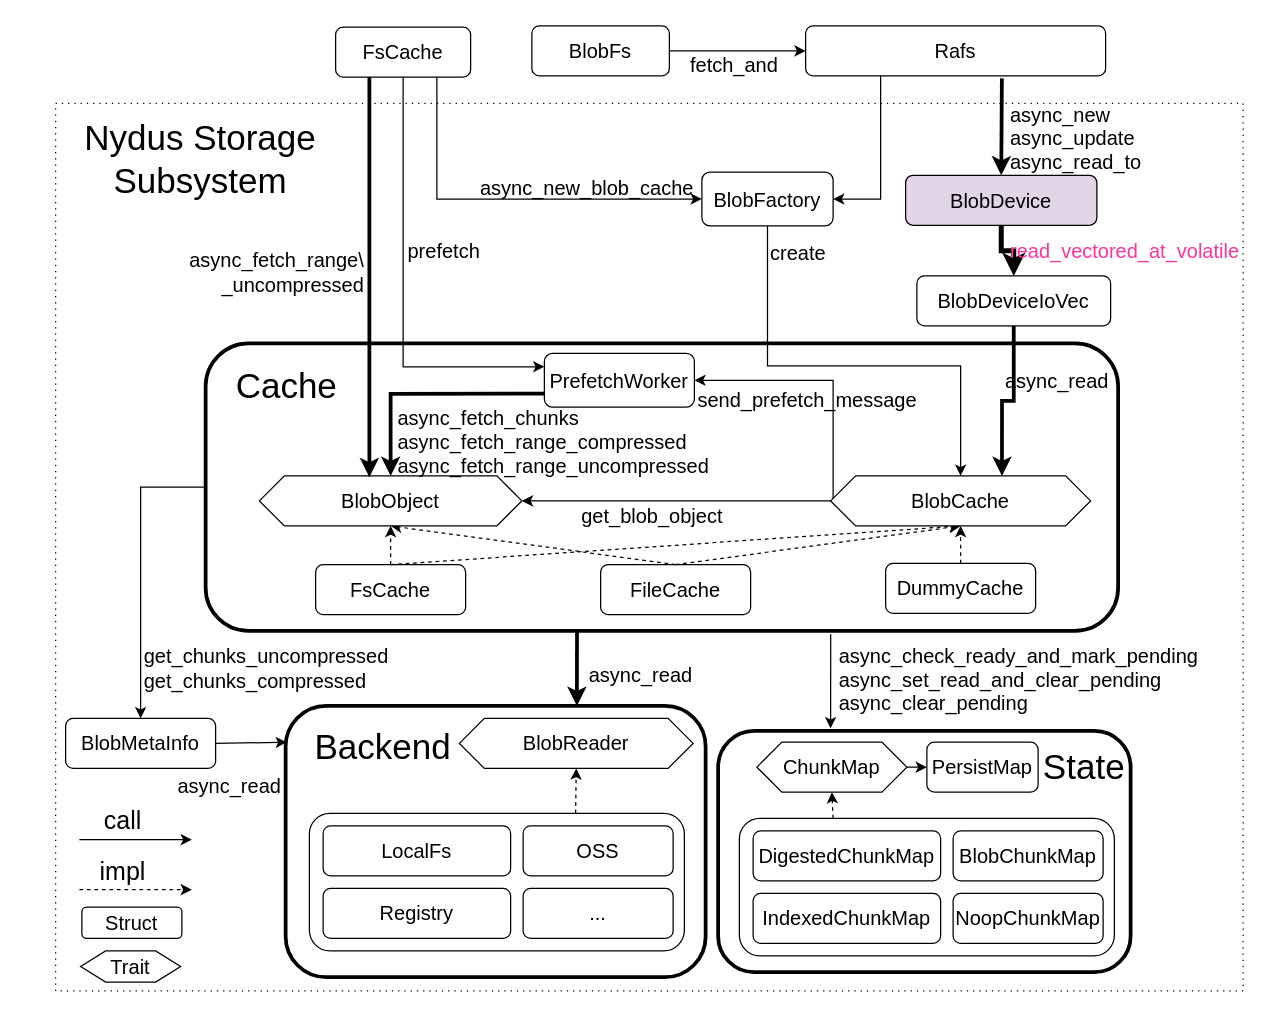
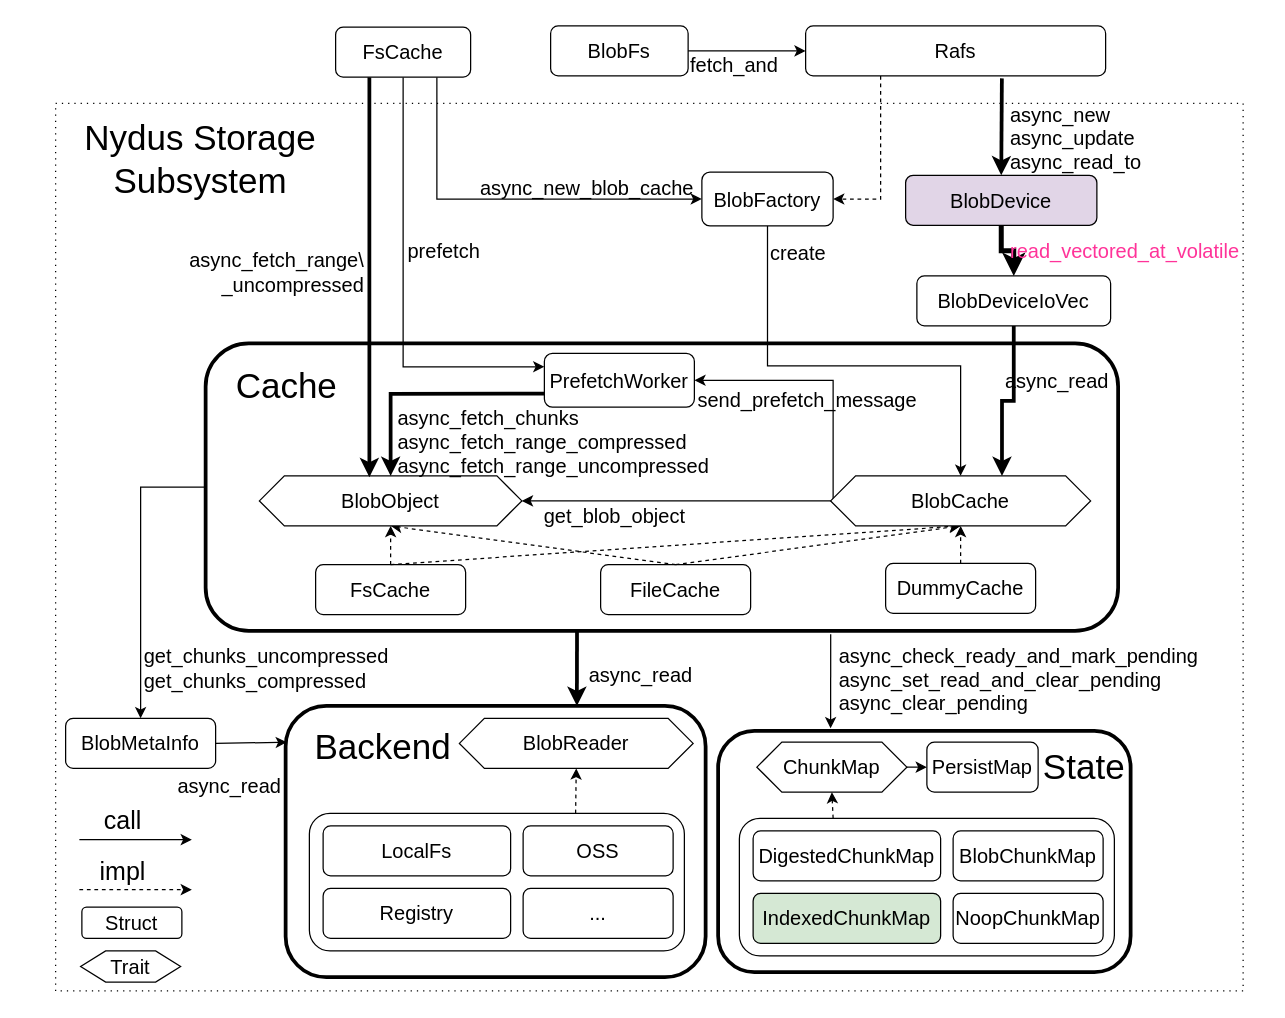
(601, 51) -> (619, 51)
(881, 156) -> (881, 156)
(657, 516) -> (619, 516)
(847, 918) -> (847, 918)
